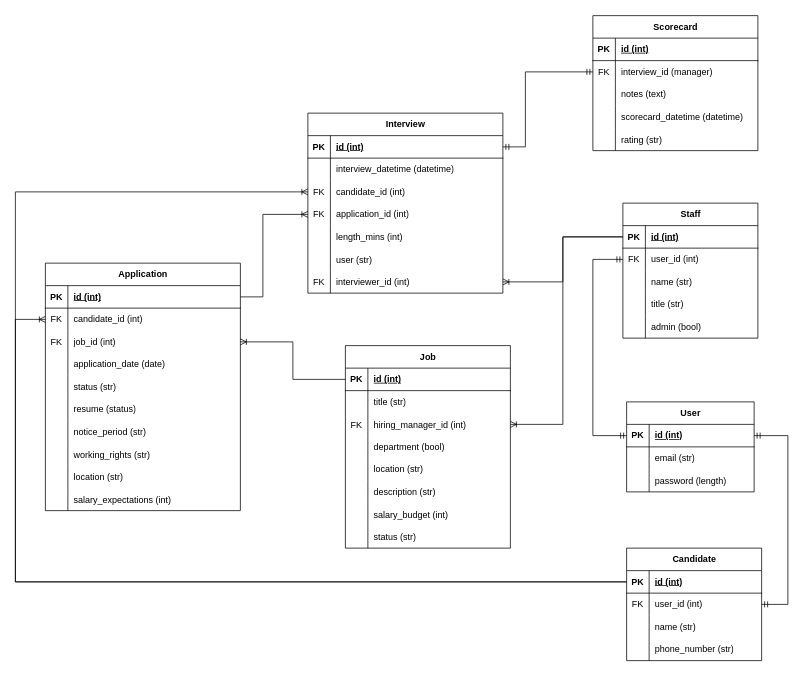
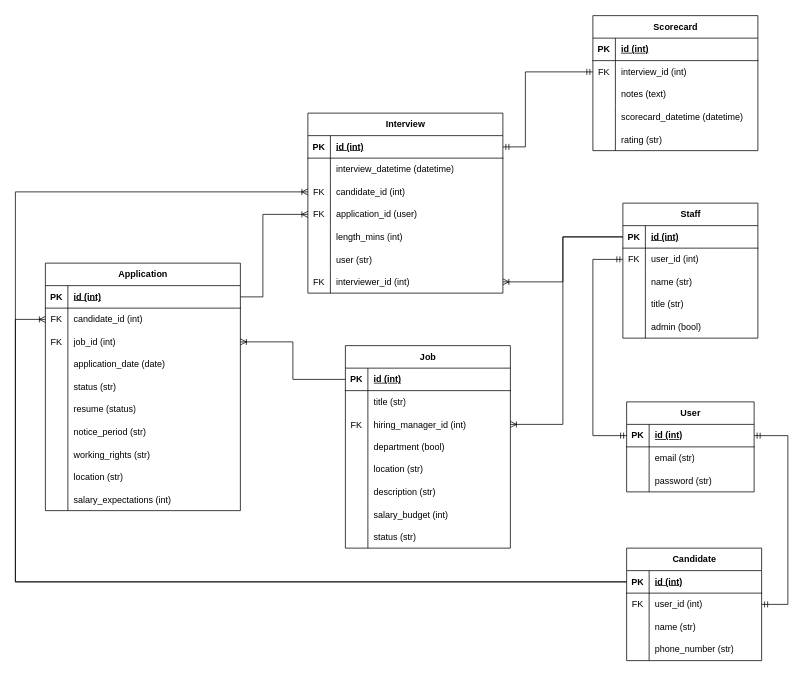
(672, 72) -> (661, 72)
(380, 214) -> (383, 214)
(695, 481) -> (689, 481)
